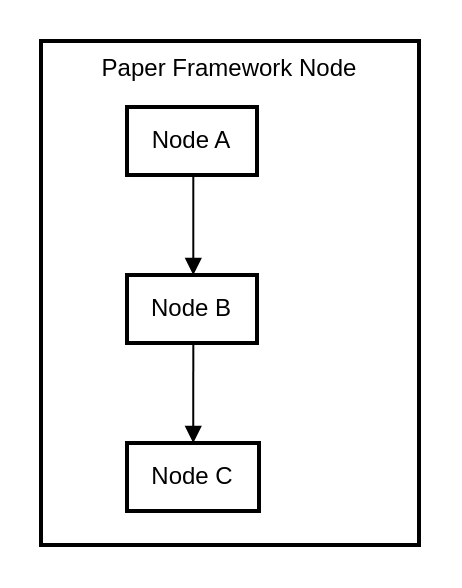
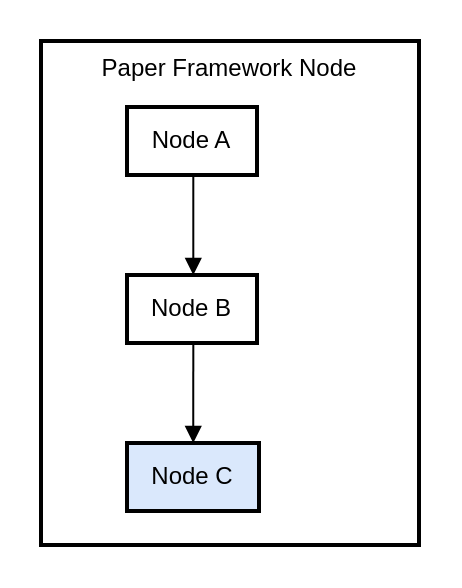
(193, 477) -> (193, 477)
